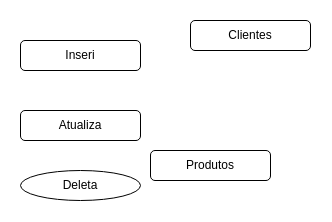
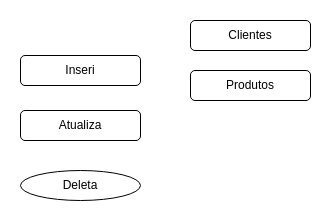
(81, 56) -> (81, 71)
(211, 166) -> (251, 86)
